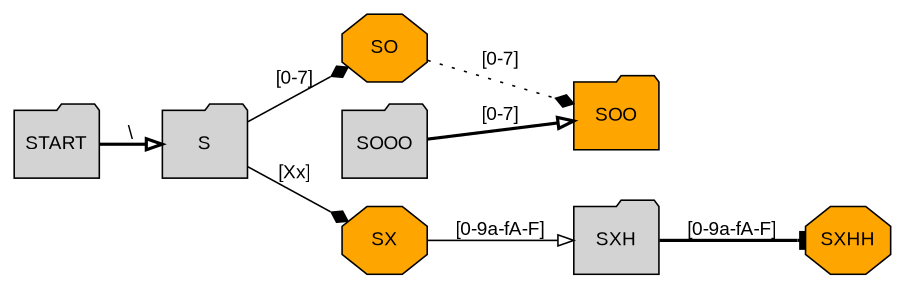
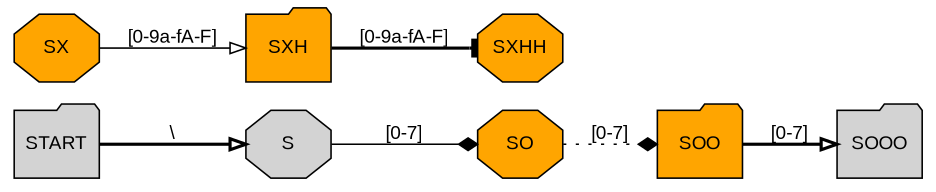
(493, 131) -> (782, 144)
(205, 144) -> (288, 144)
(289, 189) -> none
(616, 240) -> (288, 48)
